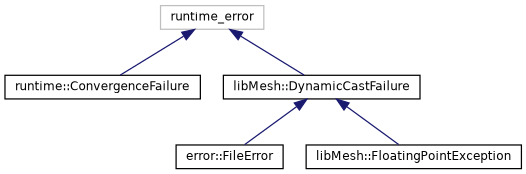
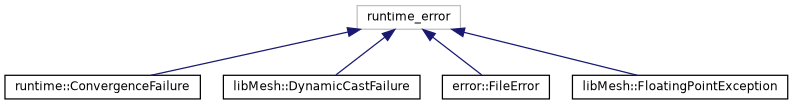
(271, 126) -> (457, 56)
(373, 126) -> (551, 54)
